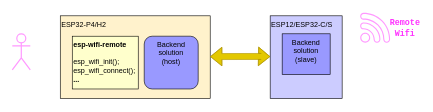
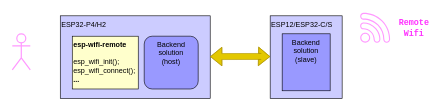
(84, 24) -> (84, 24)
(405, 28) -> (414, 28)
(306, 54) -> (306, 62)
